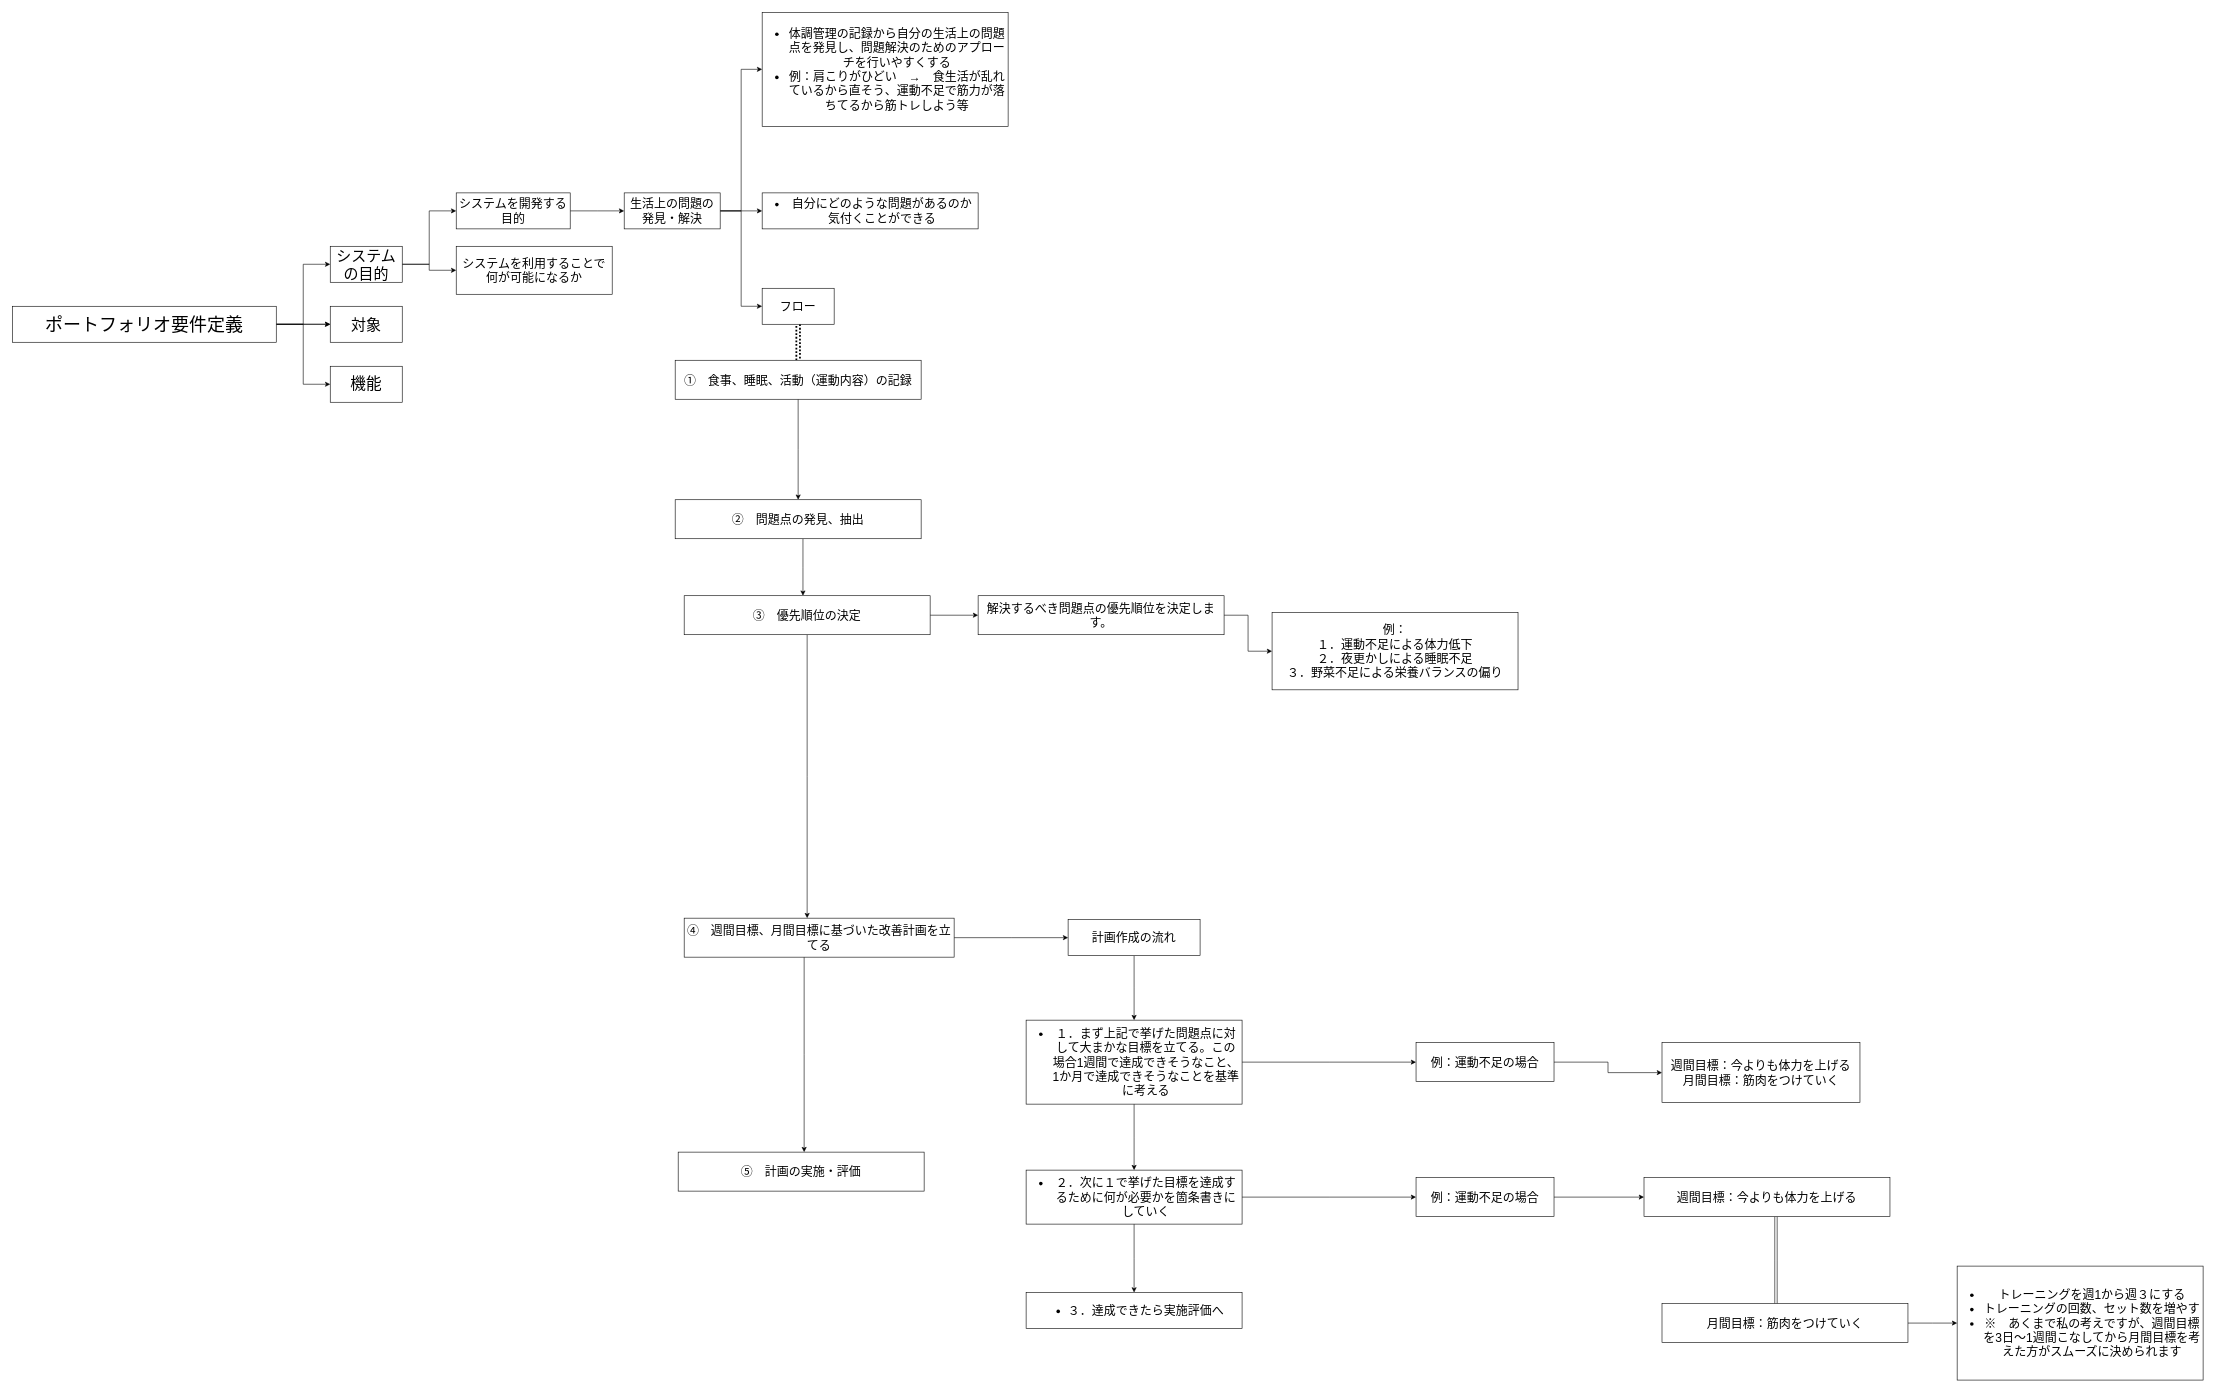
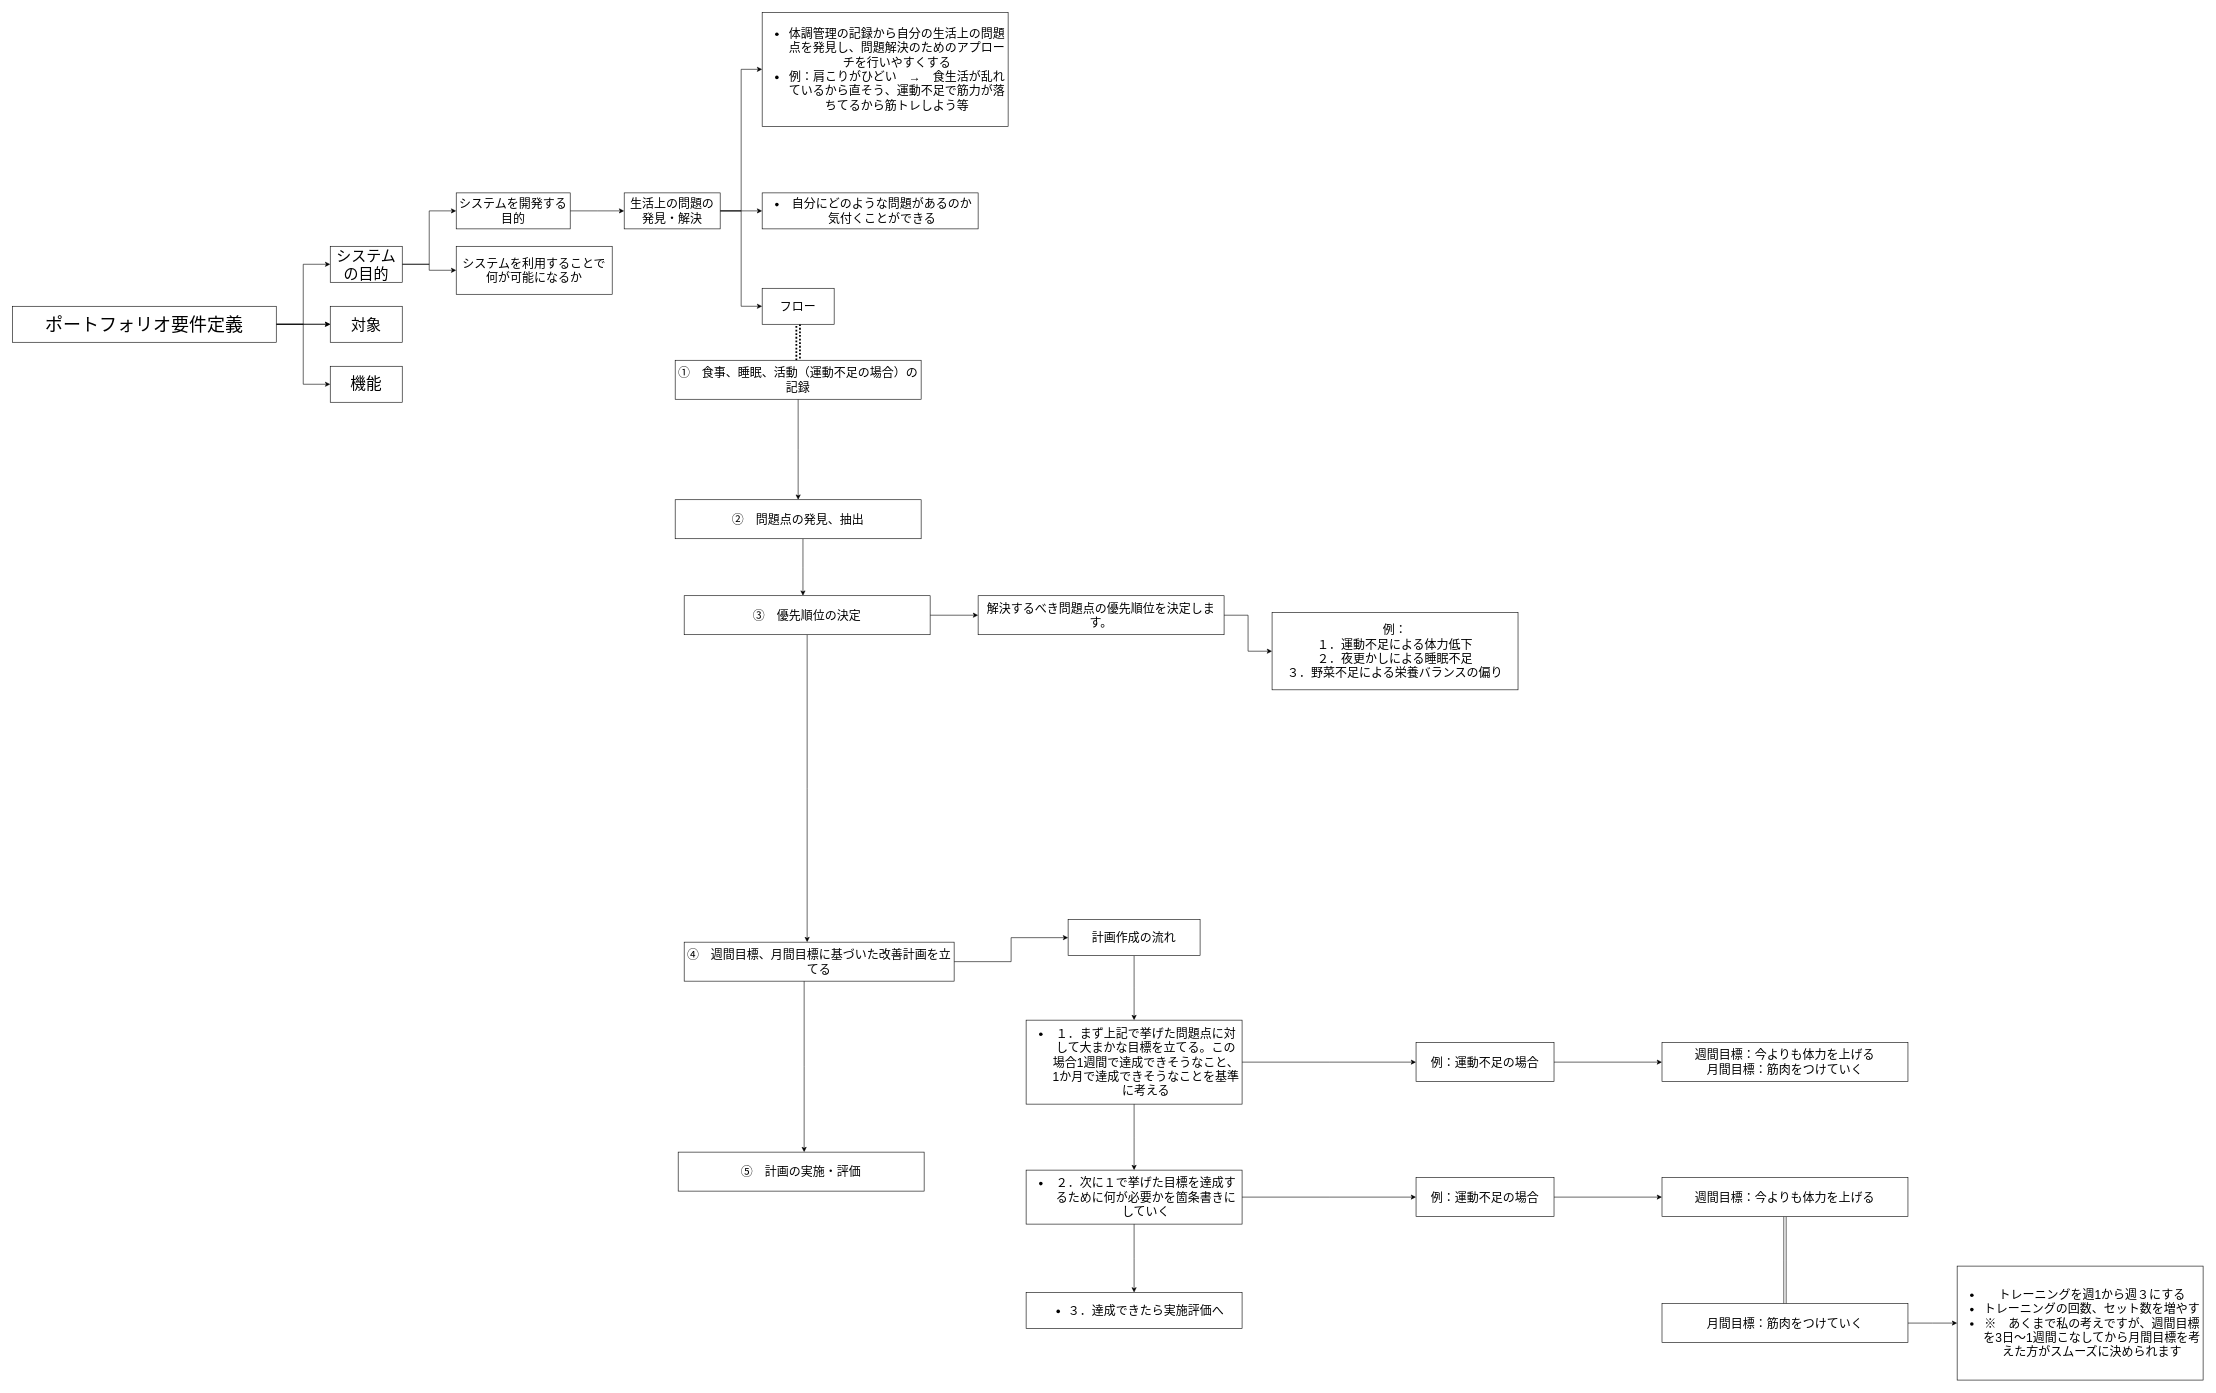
(798, 380) -> (798, 380)
(819, 938) -> (819, 962)
(1761, 1073) -> (1785, 1062)
(1767, 1197) -> (1785, 1197)
